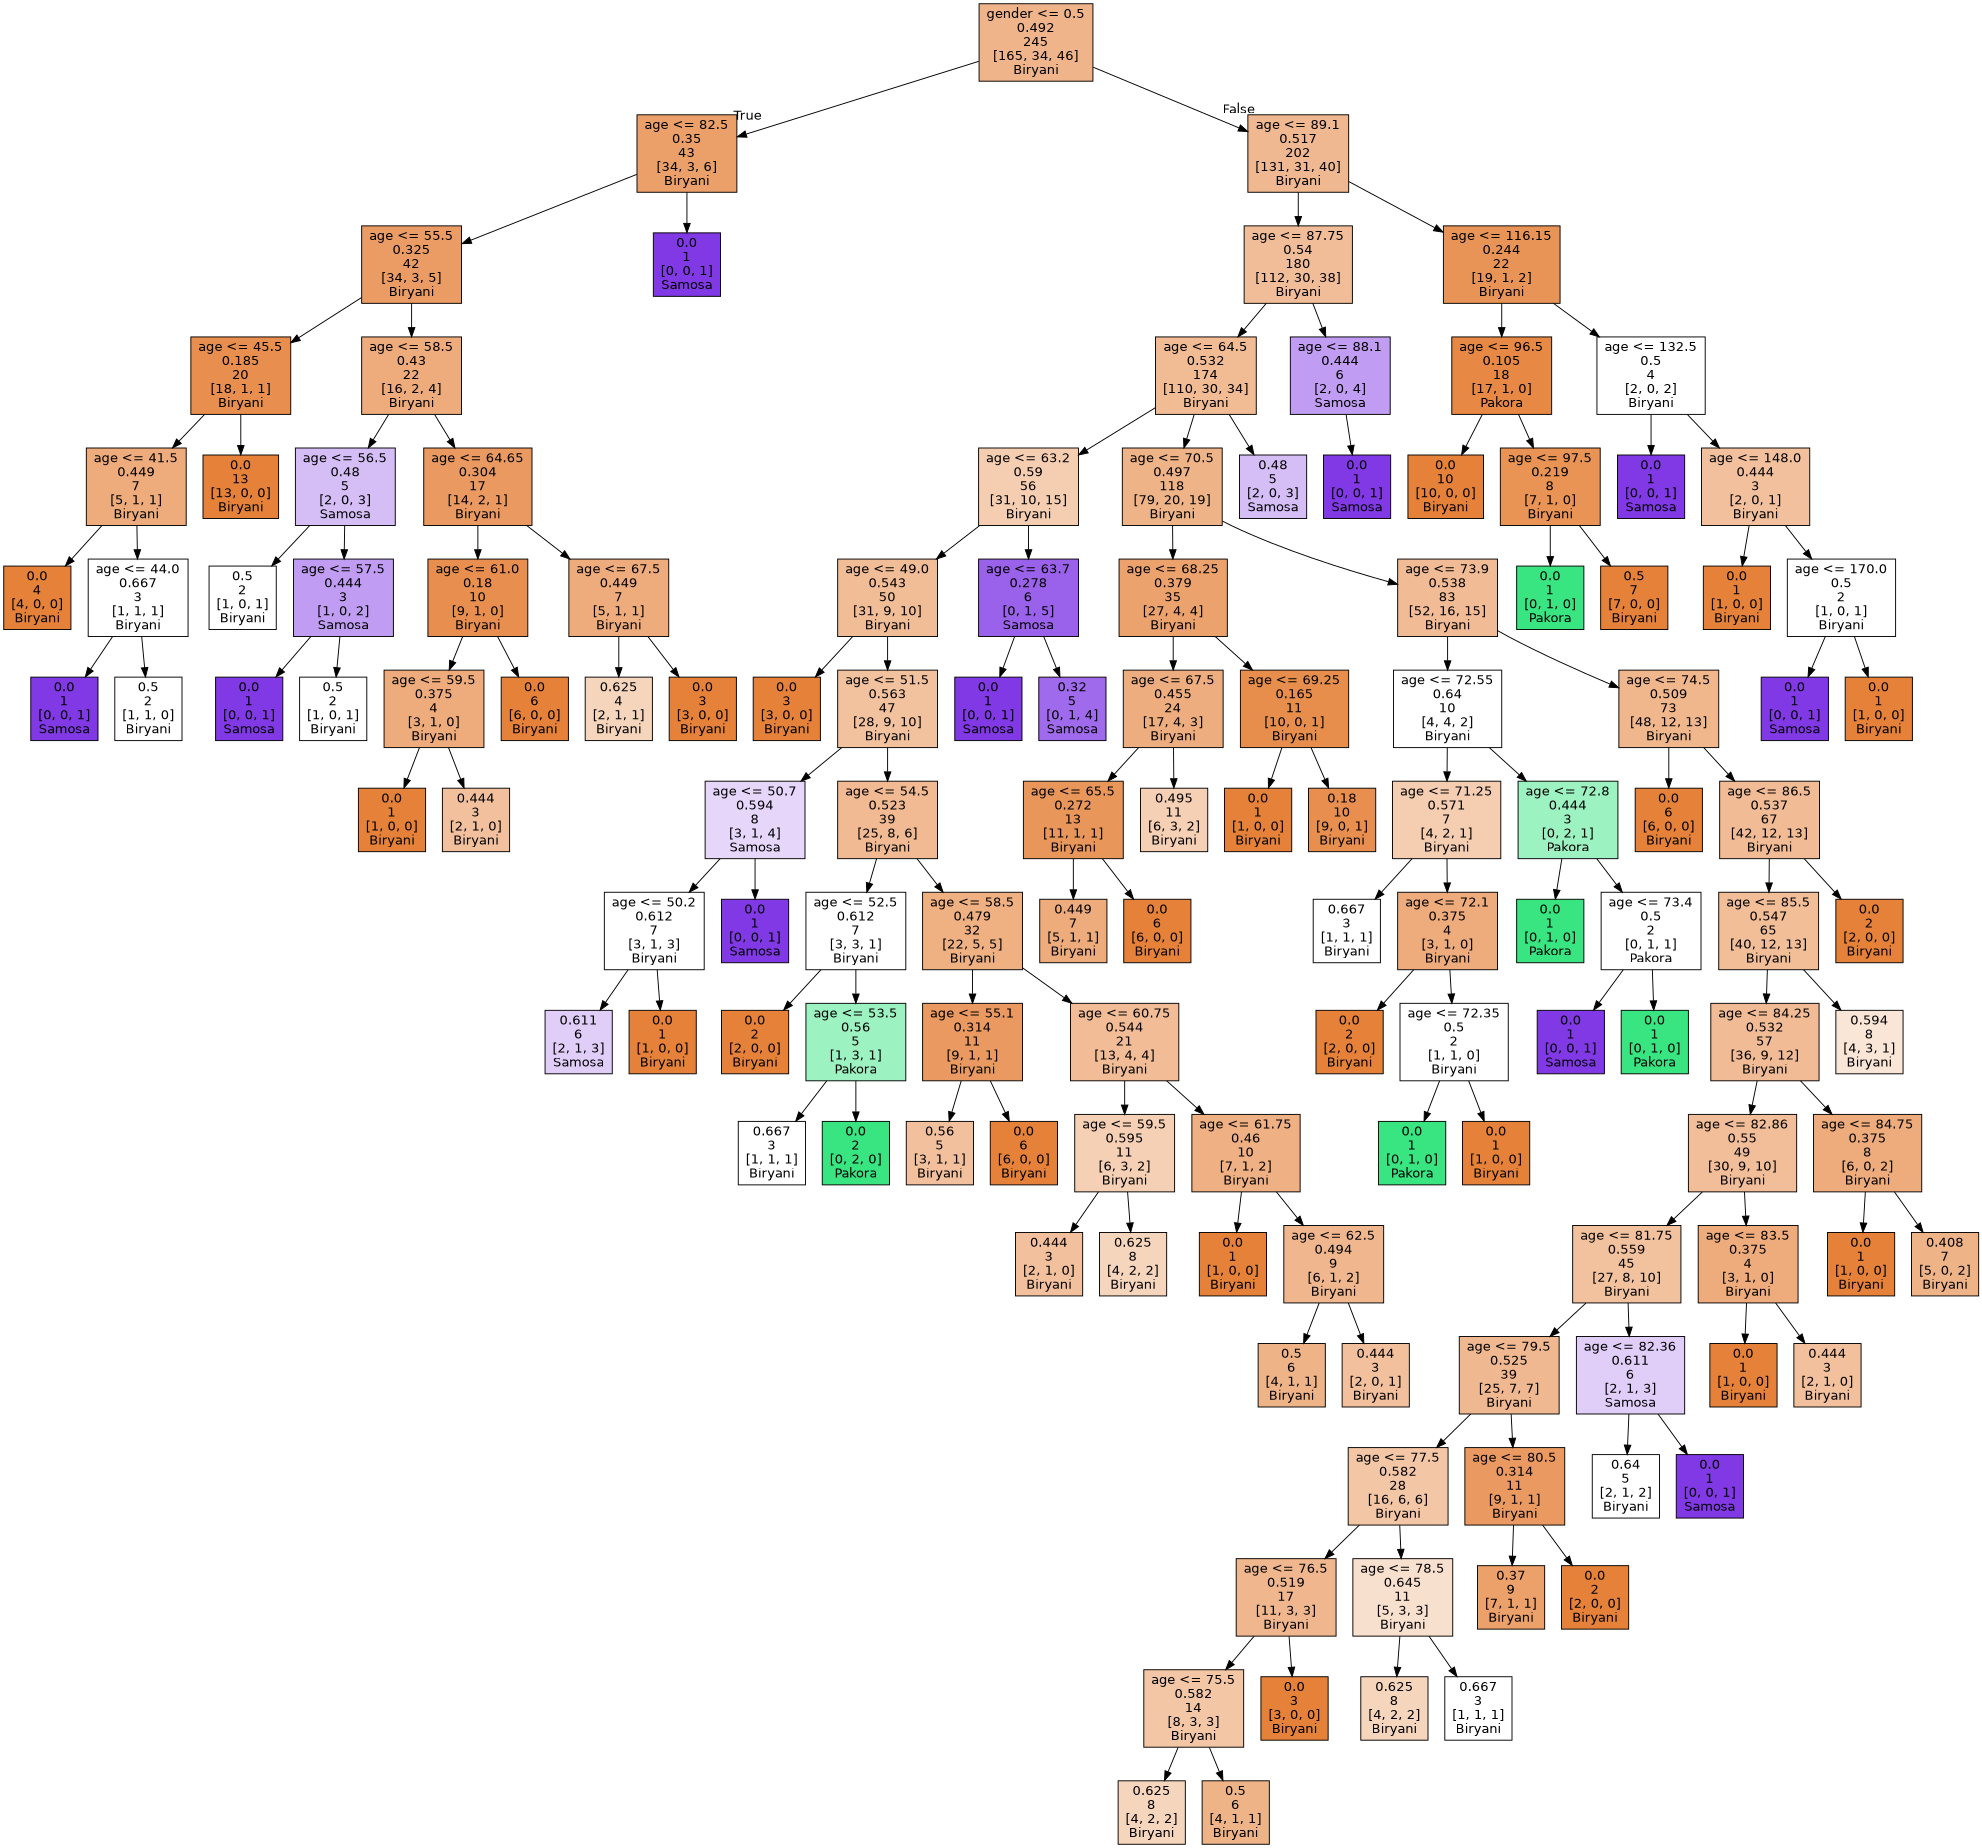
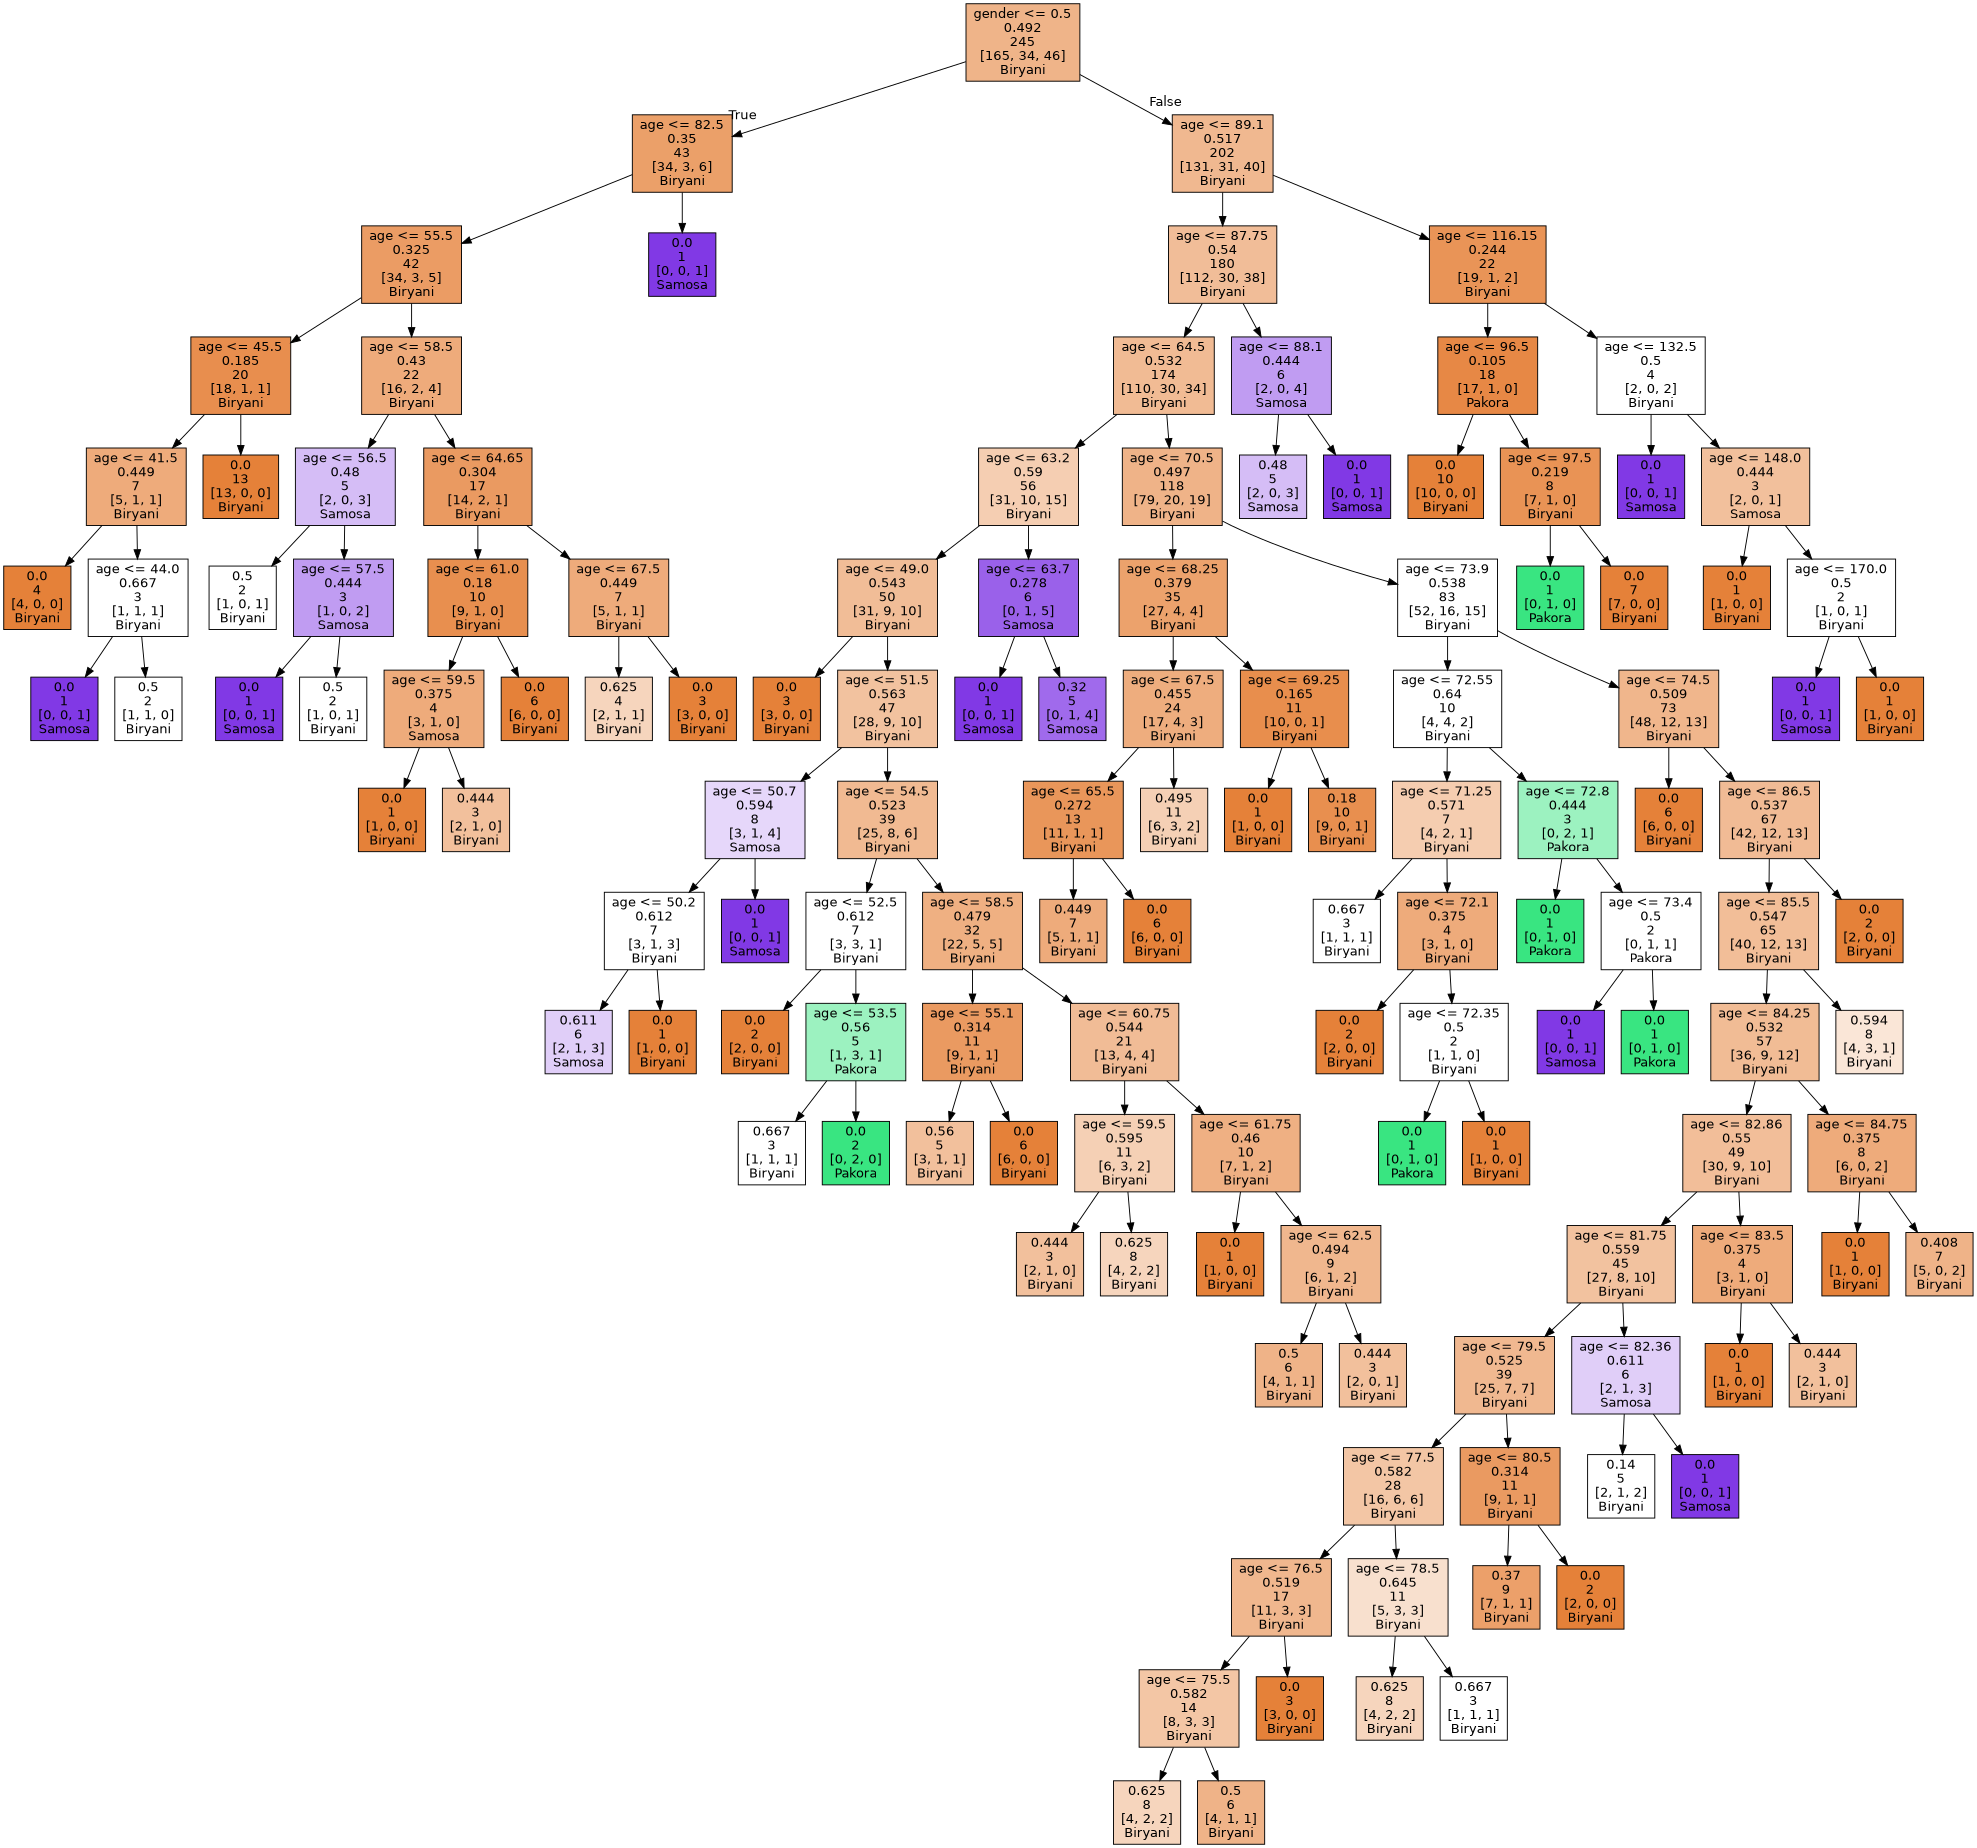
(1239, 431) -> (1277, 430)
(1756, 487) -> (1756, 487)
(1448, 598) -> (1448, 598)
(1634, 598) -> (1634, 598)
(434, 709) -> (434, 709)
(1626, 1486) -> (1621, 1486)
